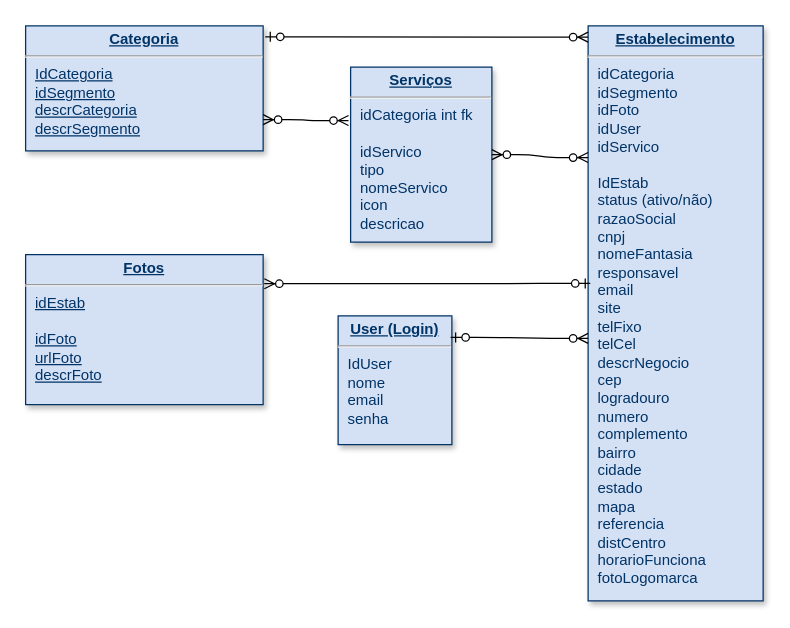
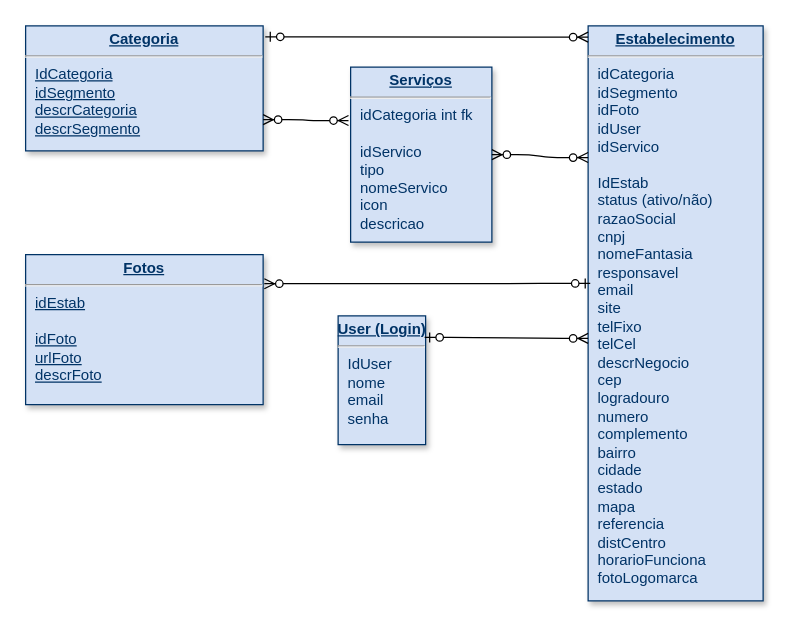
(395, 380) -> (382, 380)
